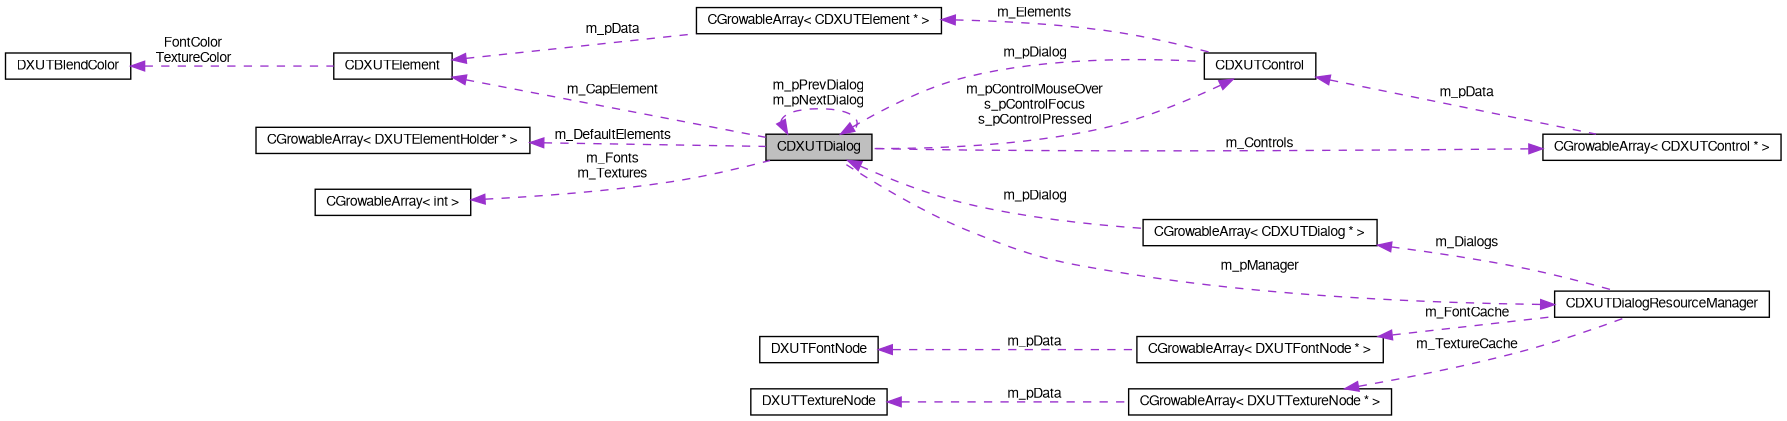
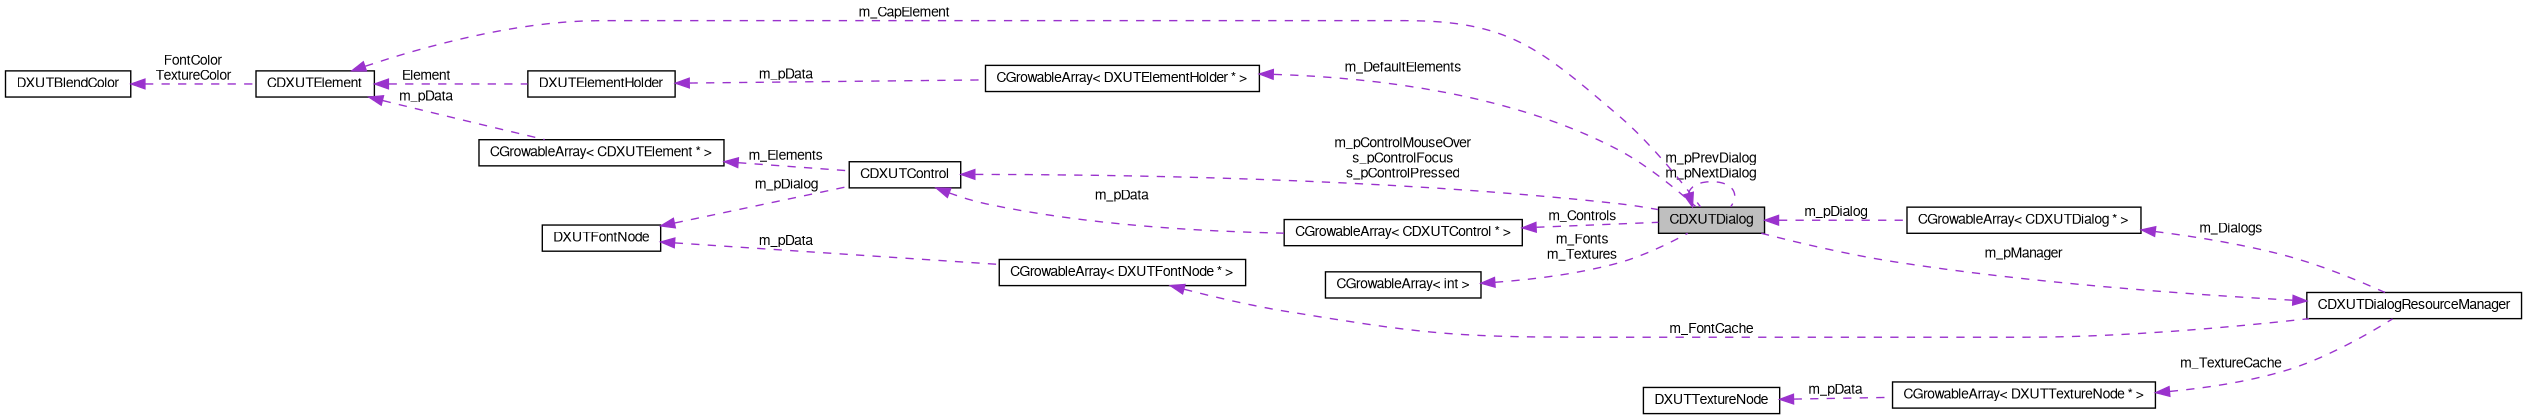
(1022, 67) -> (762, 205)
none -> (601, 84)
